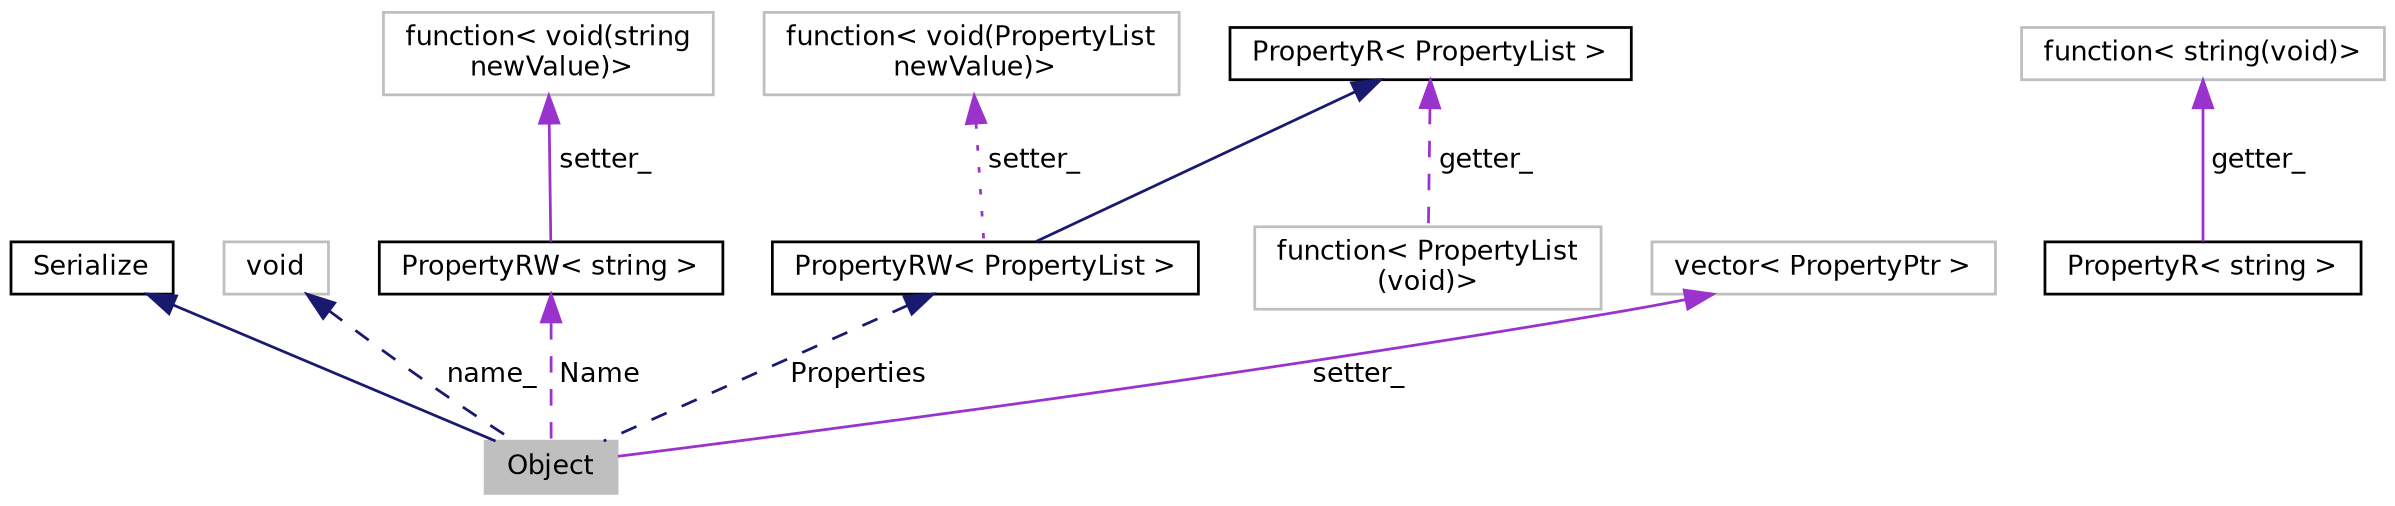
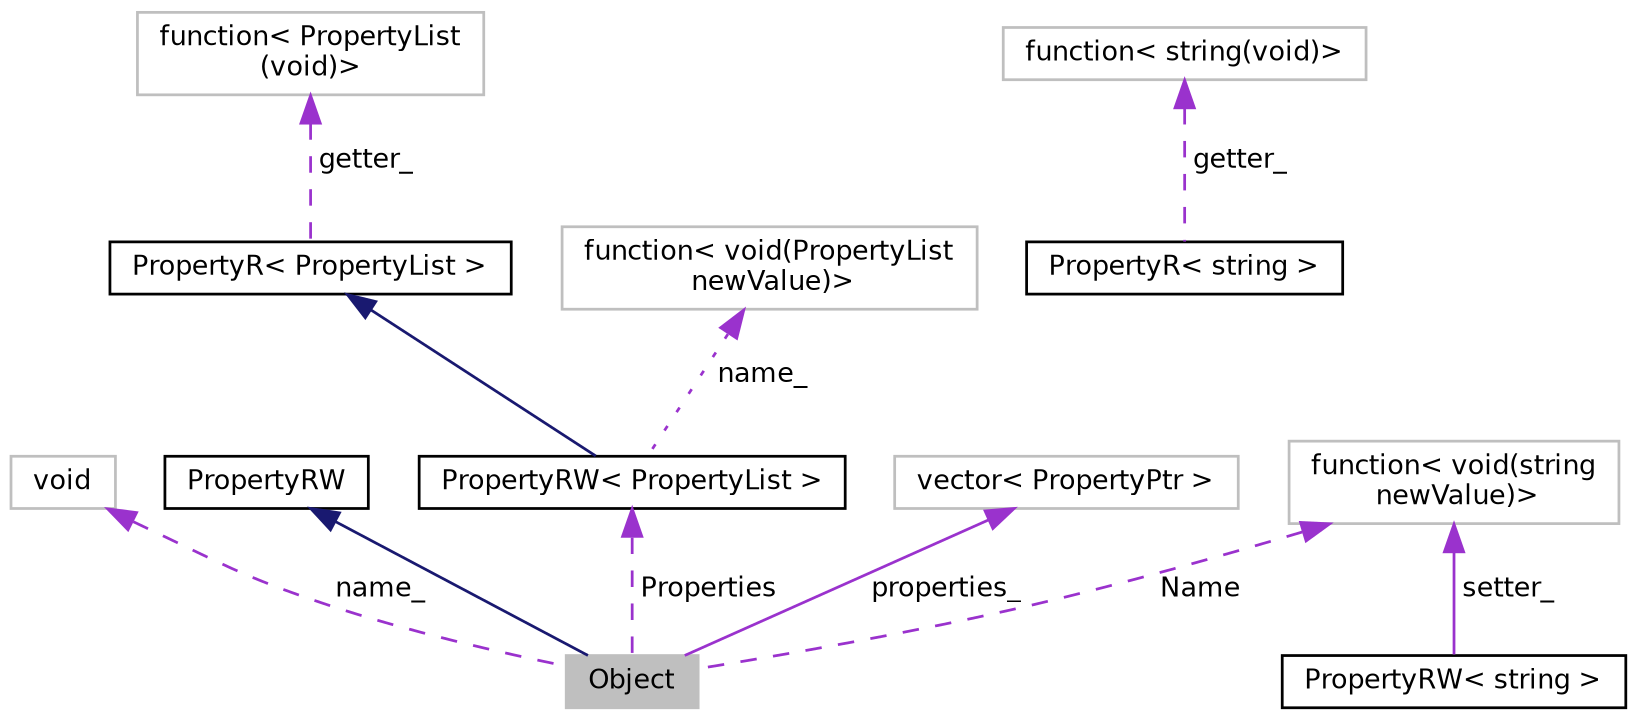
(1031, 161) -> (760, 375)
(1429, 167) -> (311, 182)
(2203, 175) -> (1185, 175)
(92, 268) -> (267, 482)
(756, 373) -> (632, 596)
(1355, 375) -> (943, 590)
(420, 378) -> (344, 610)
(551, 382) -> (1003, 612)
